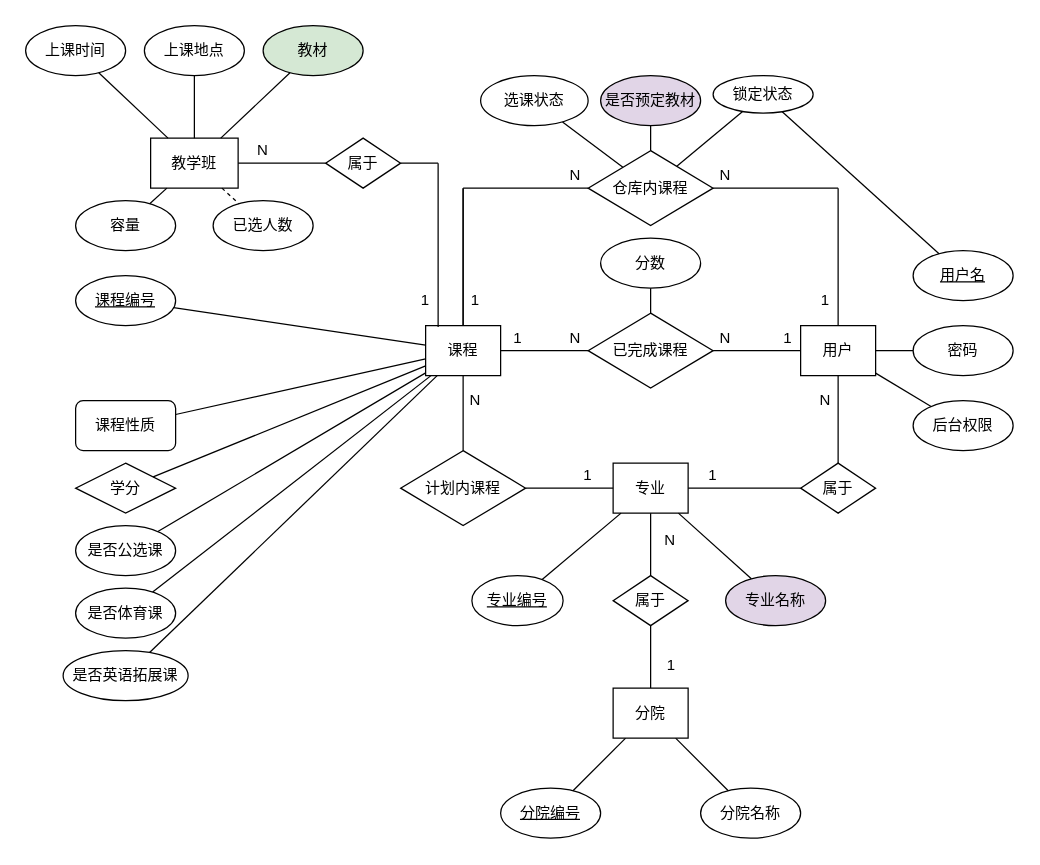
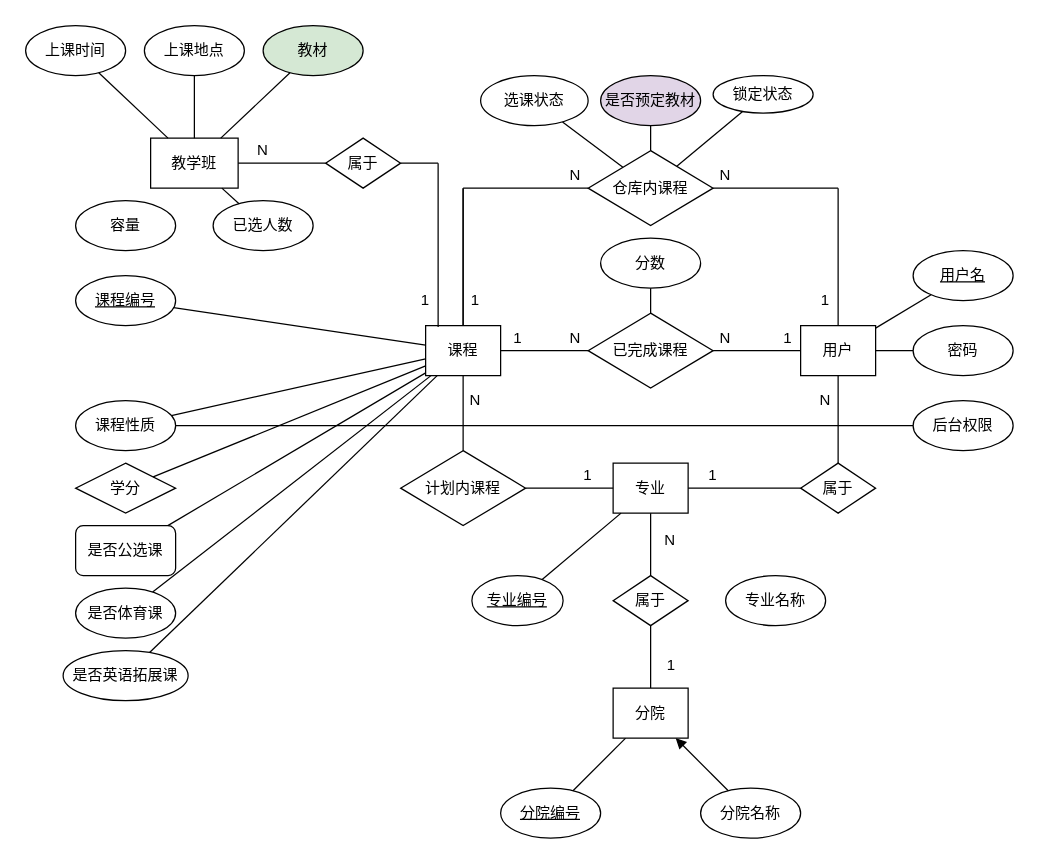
(861, 183) -> (903, 311)
(159, 196) -> none
(231, 196) -> (231, 196)
(903, 390) -> (641, 426)
(126, 426) -> (126, 426)
(715, 546) -> none
(126, 551) -> (126, 551)
(776, 601) -> (776, 601)
(680, 742) -> (684, 746)
